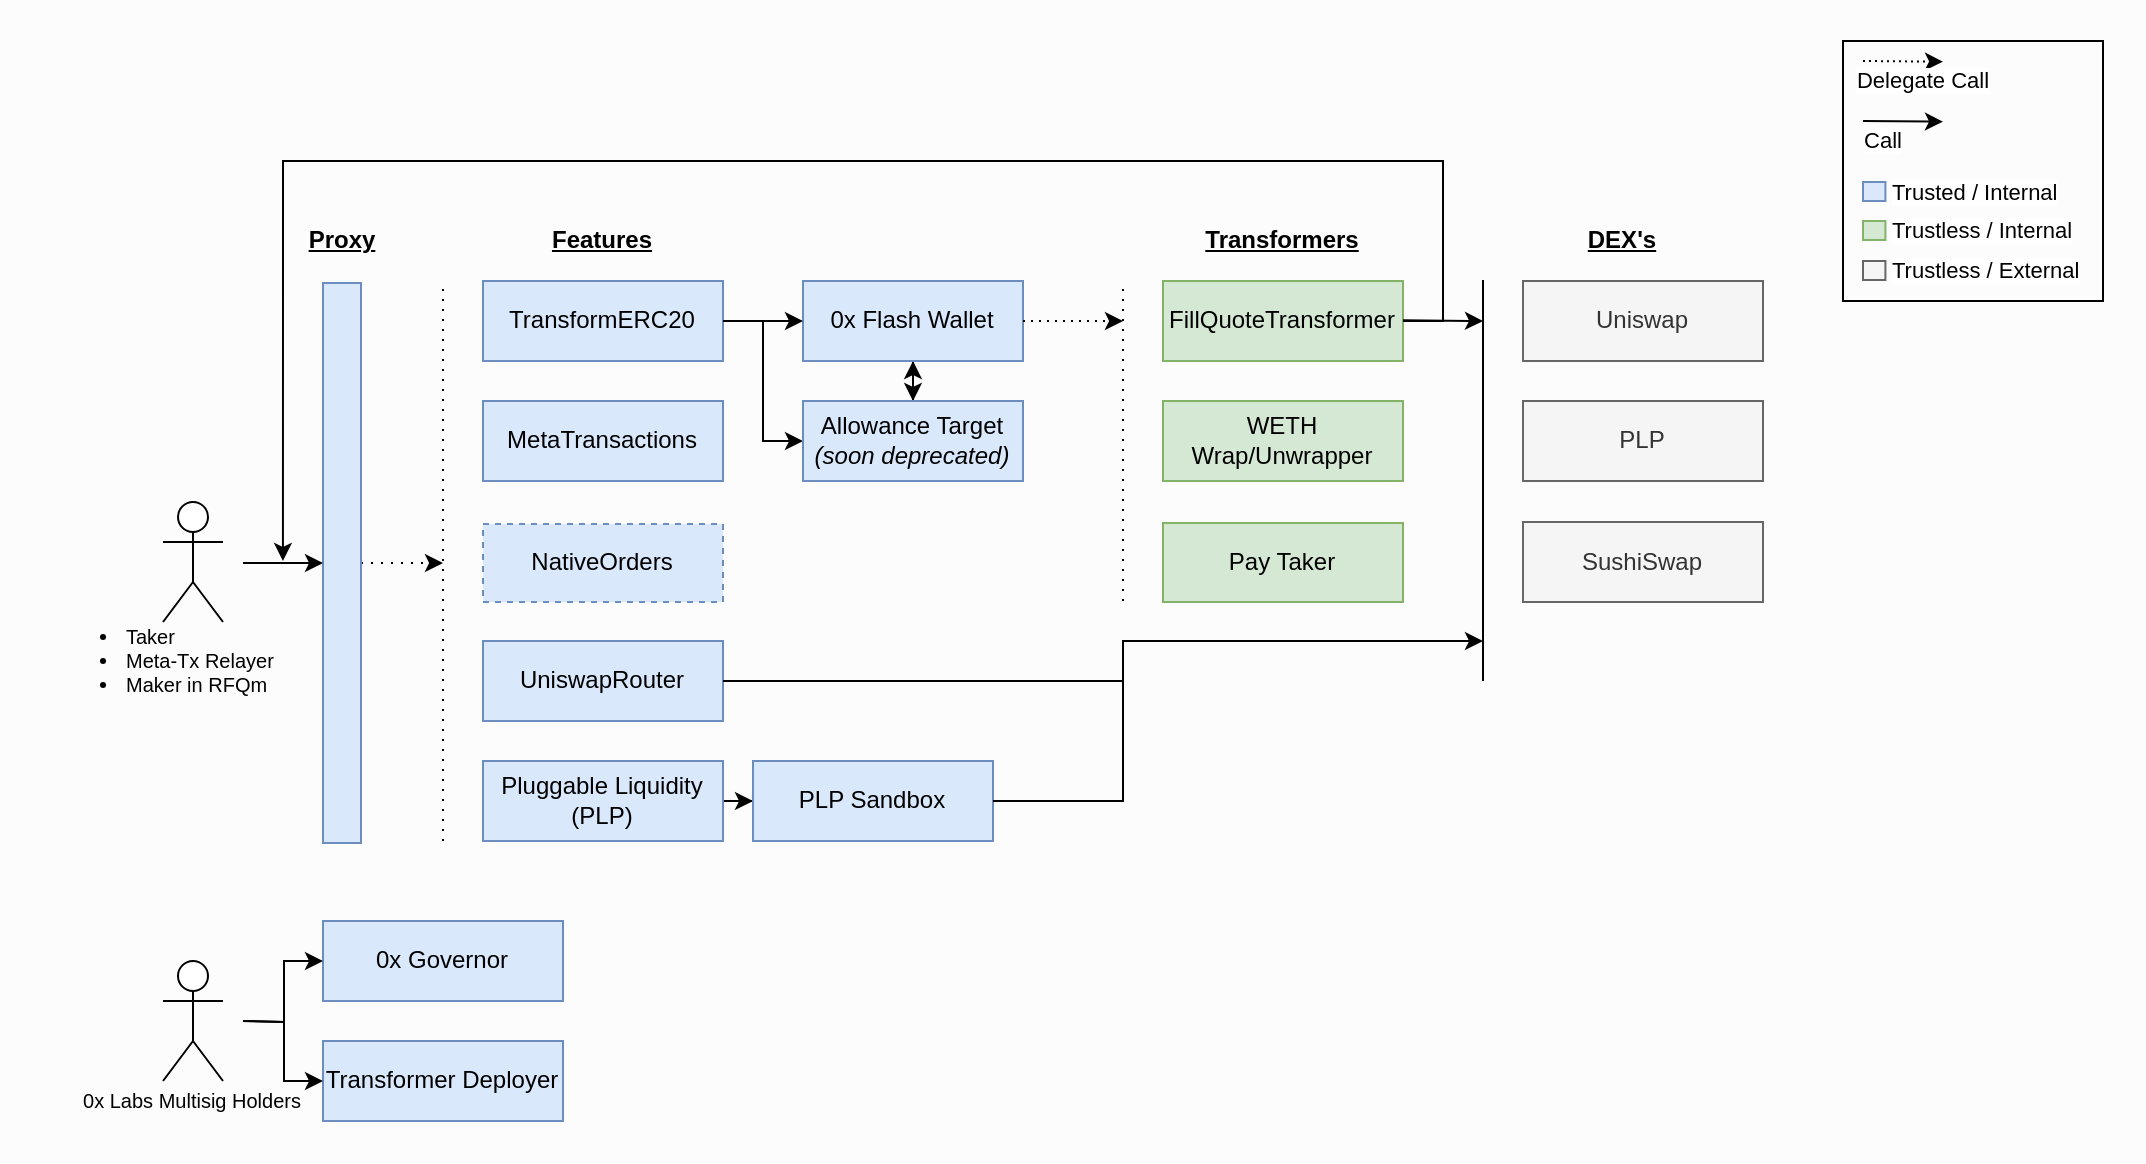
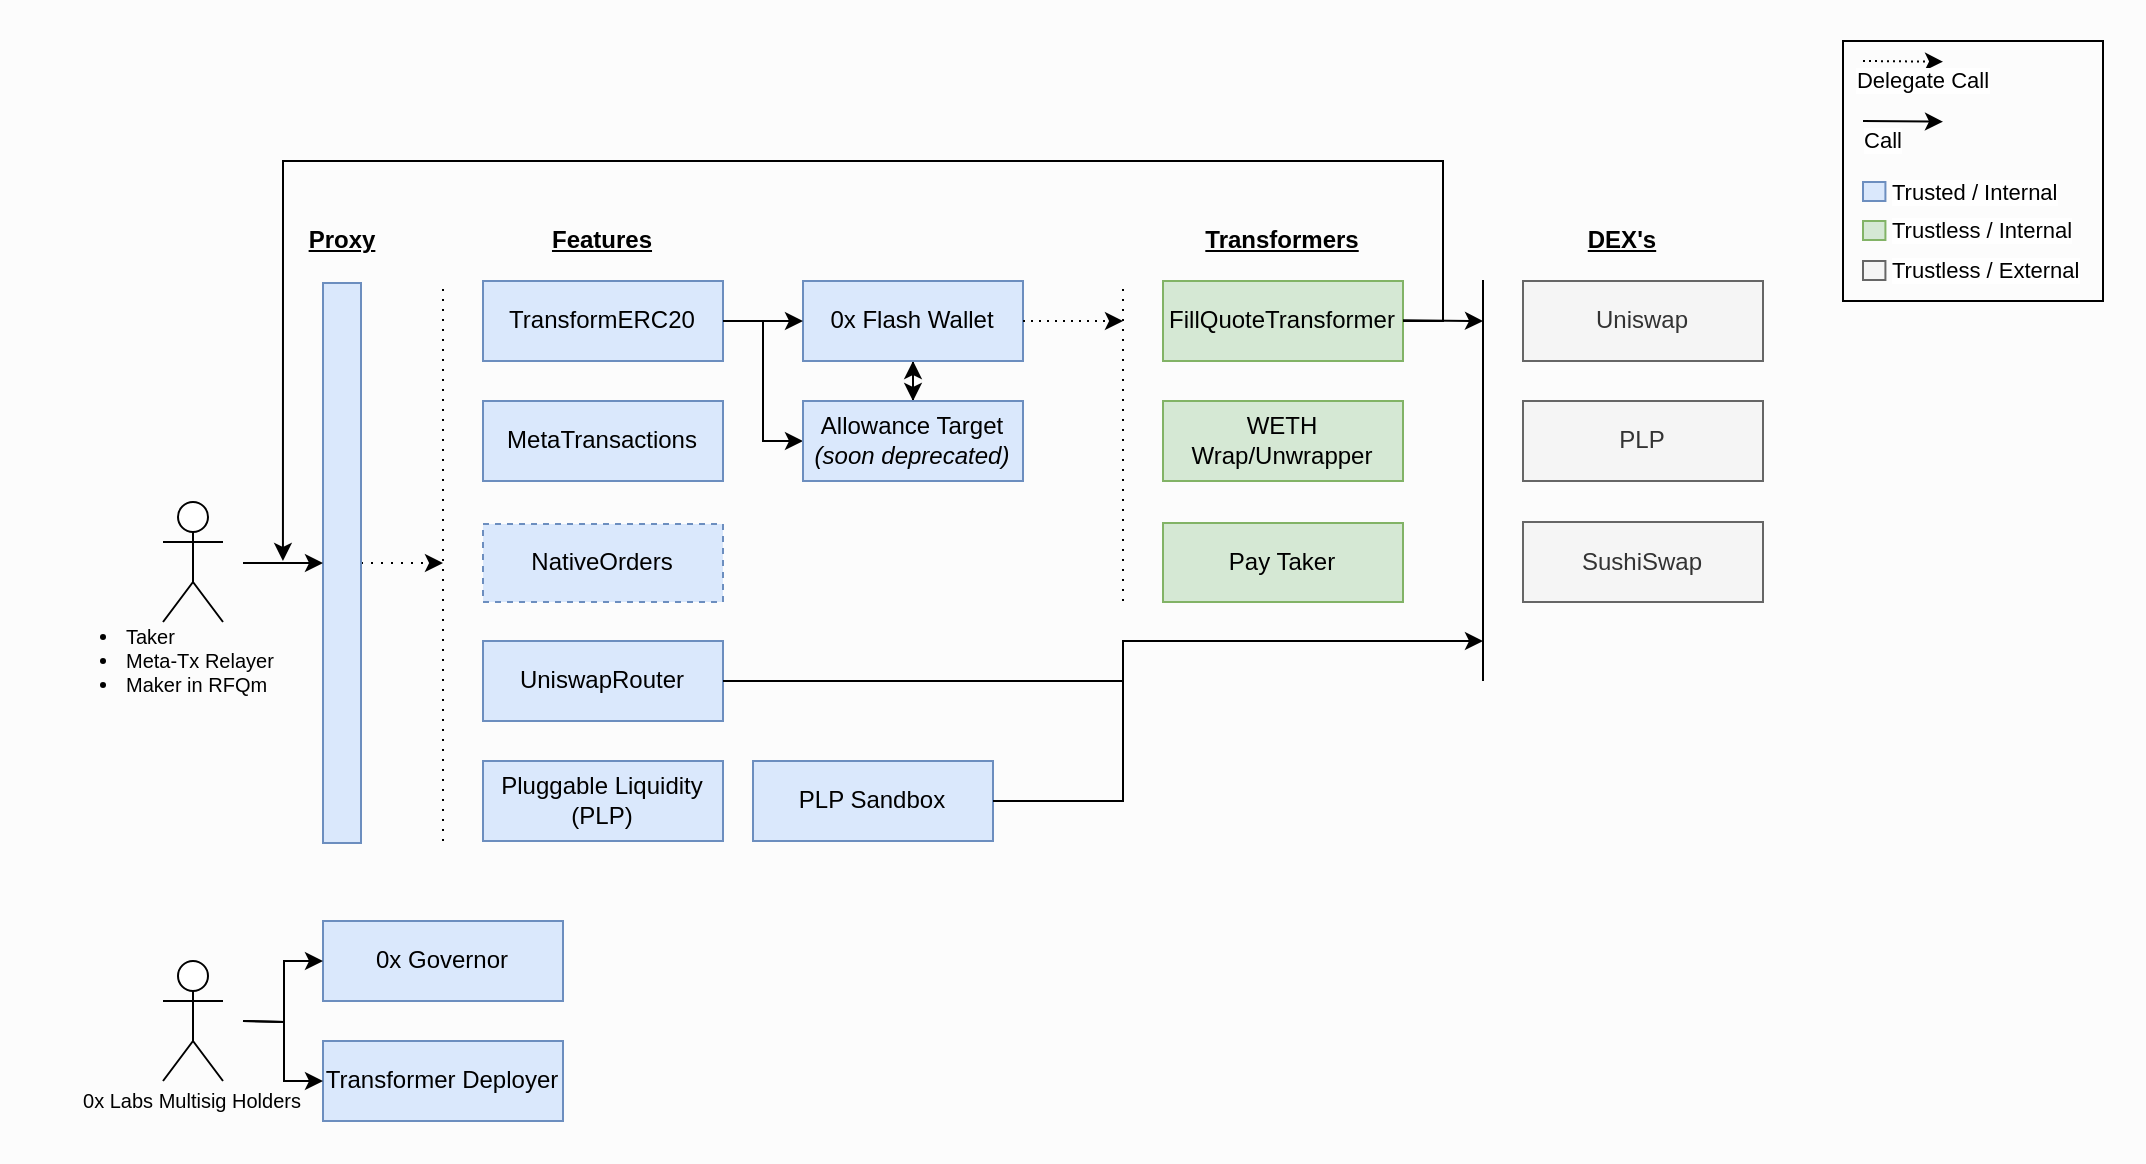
(738, 801) -> none
